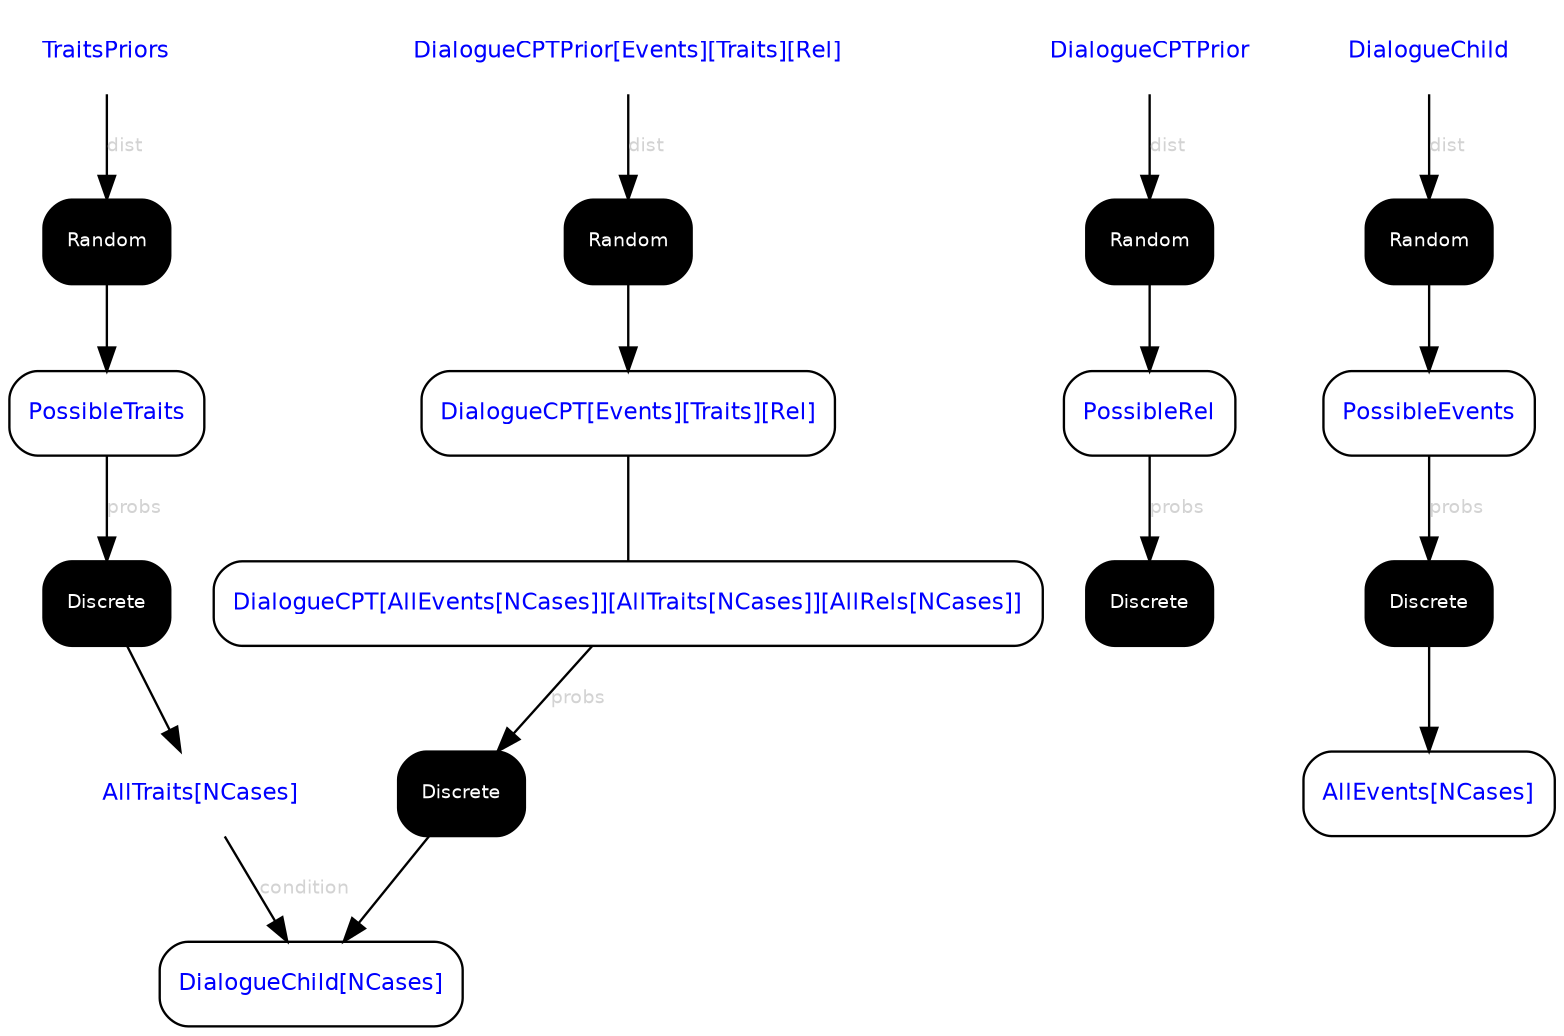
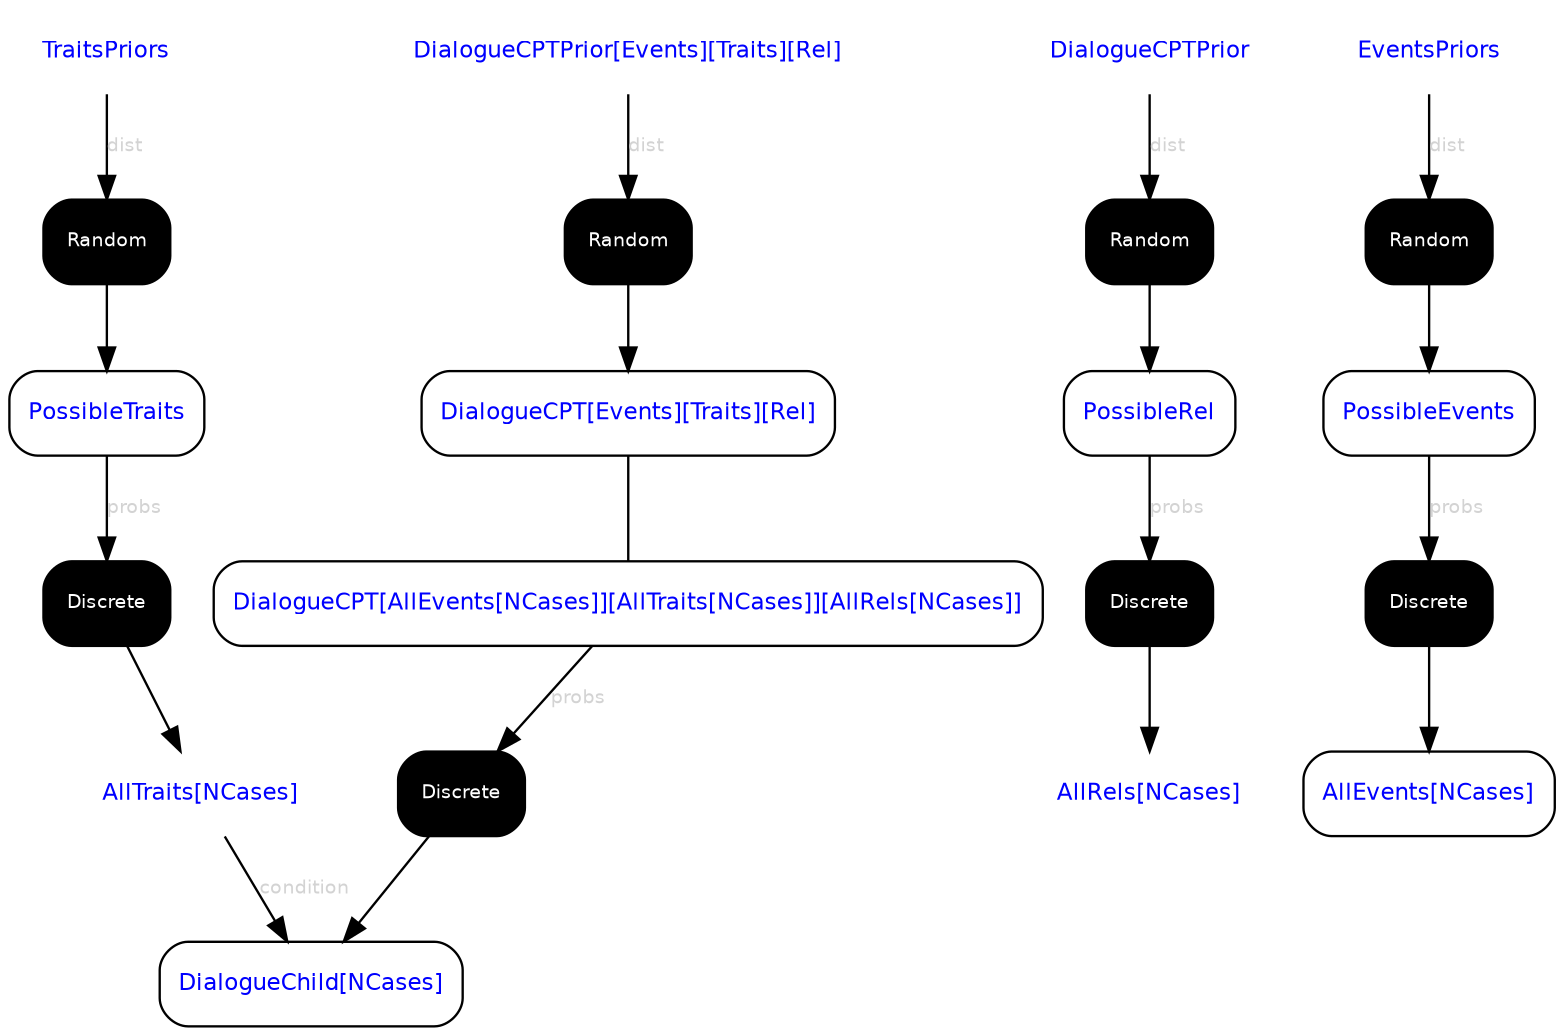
(1429, 52) -> (1429, 52)
none -> (1150, 794)
